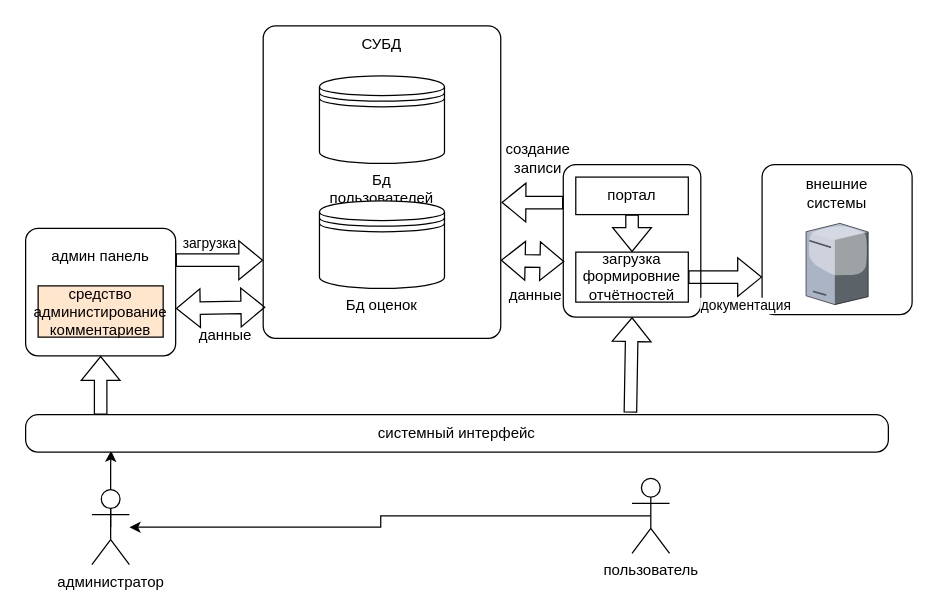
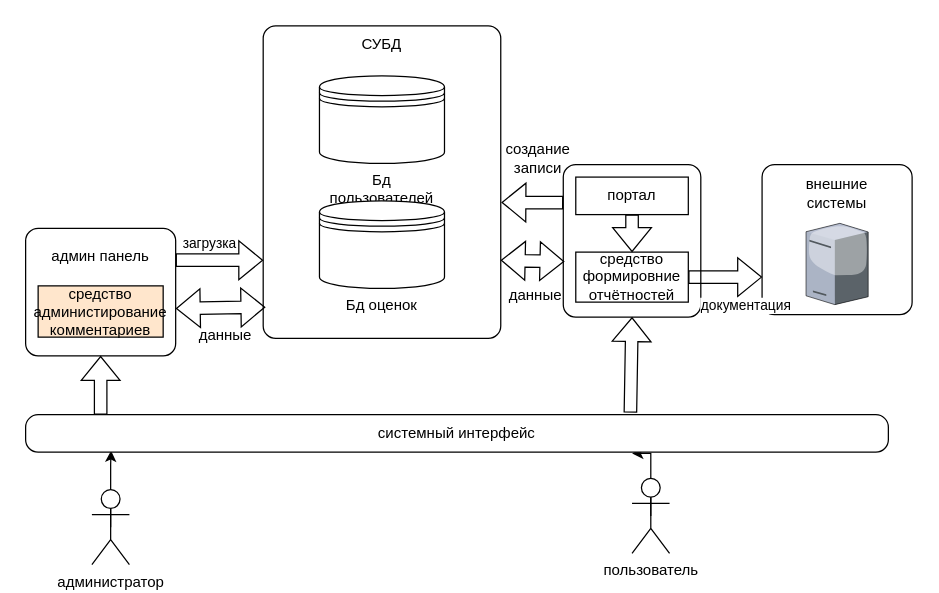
(632, 277) -> (632, 277)
(387, 516) -> (651, 461)
